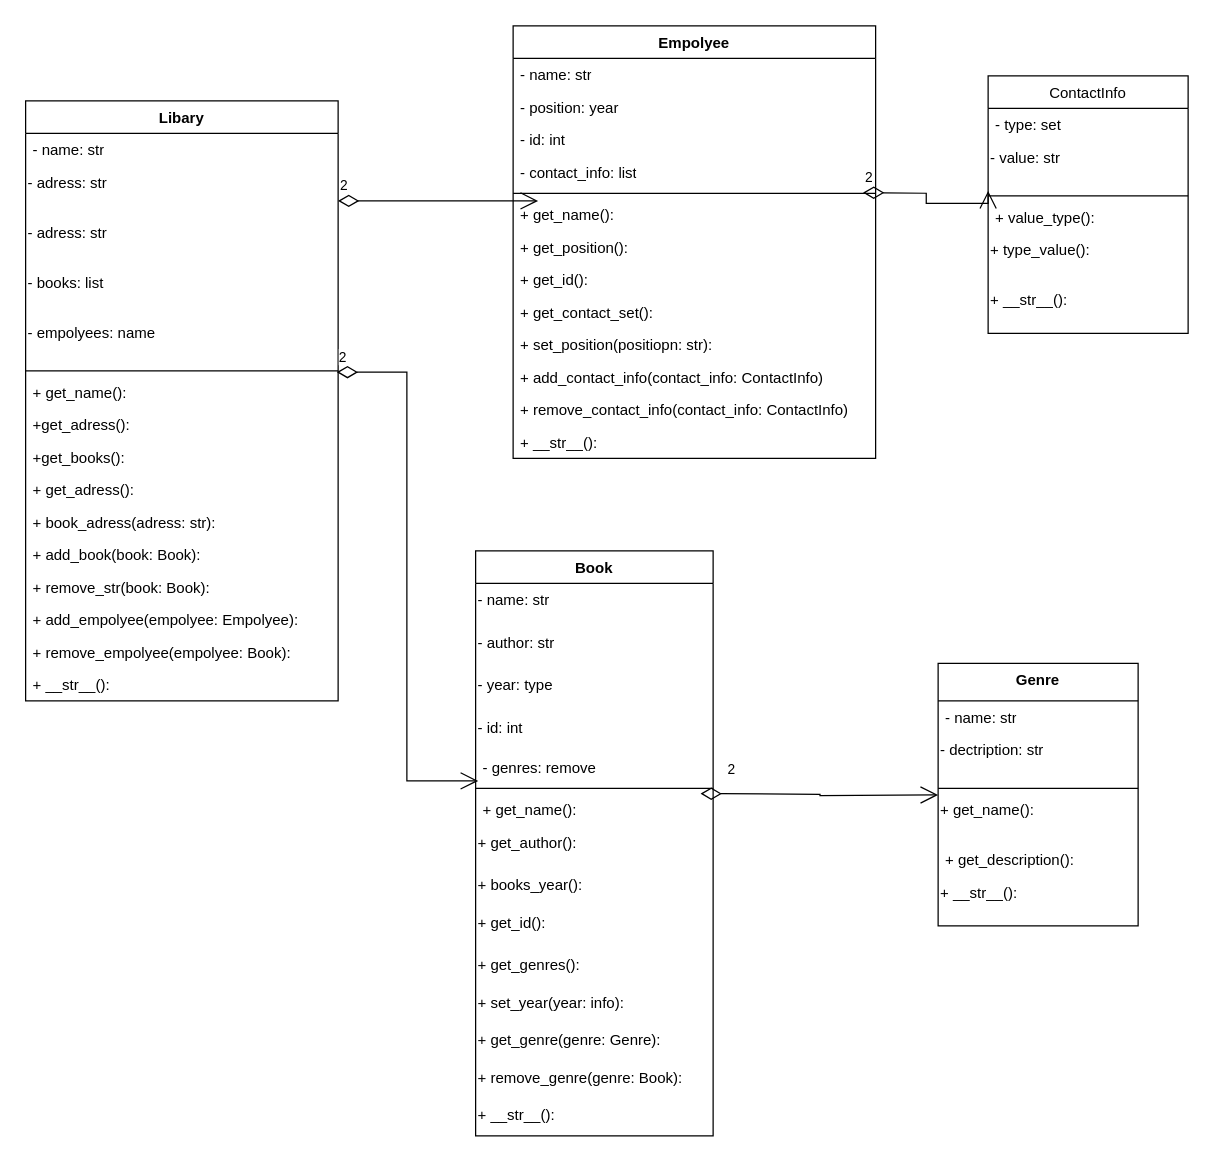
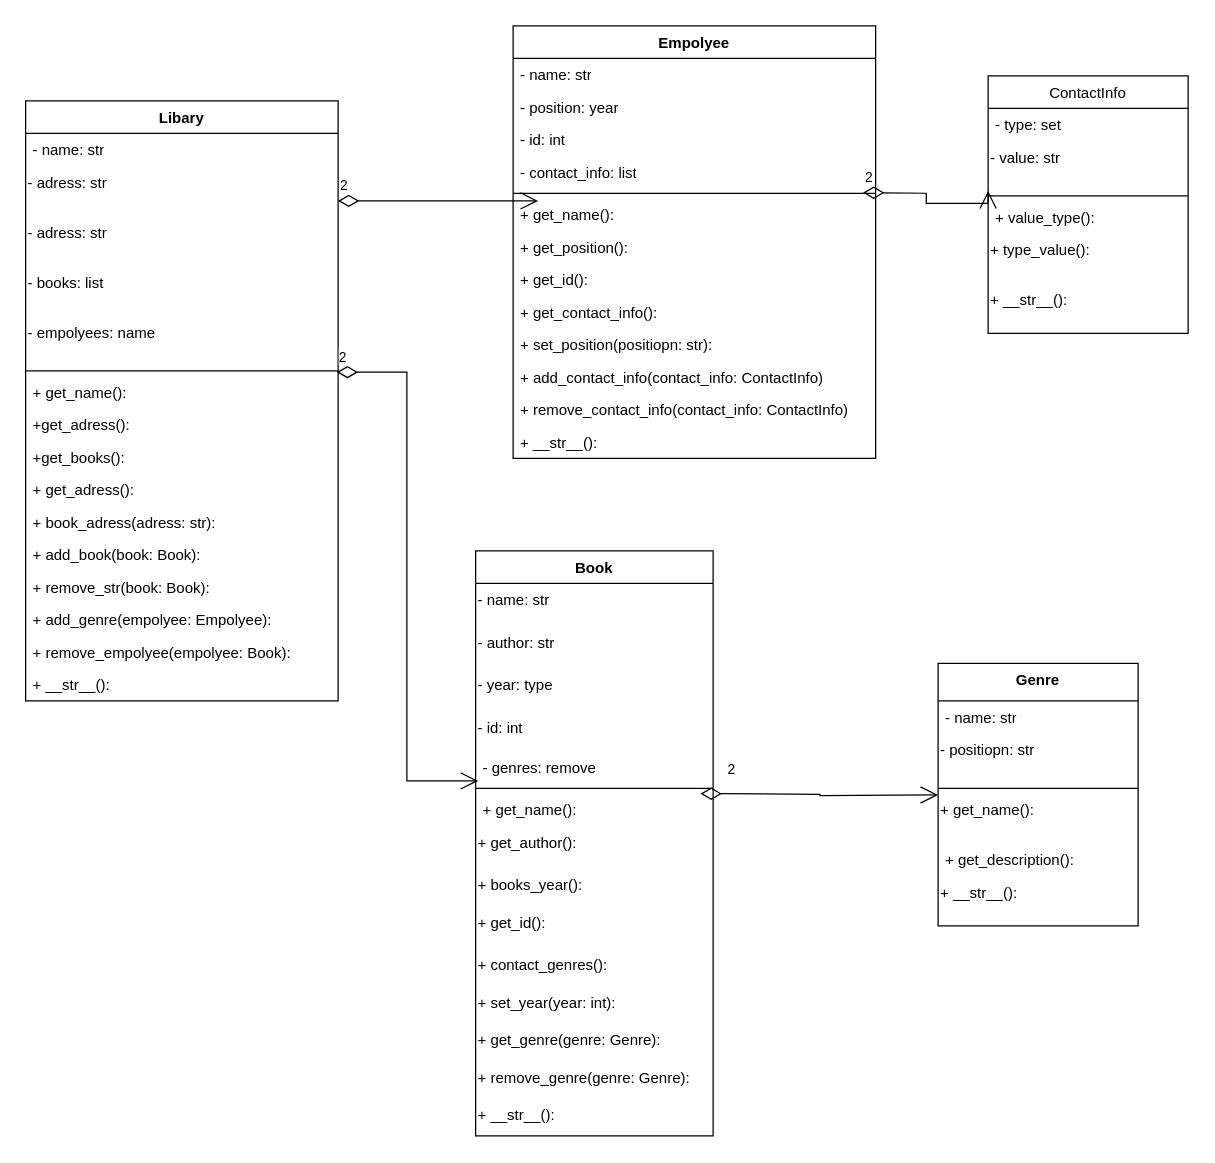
(601, 313) -> (603, 313)
(166, 621) -> (156, 621)
(1006, 751) -> (998, 751)
(537, 966) -> (554, 966)
(565, 1003) -> (561, 1003)
(588, 1078) -> (592, 1078)
